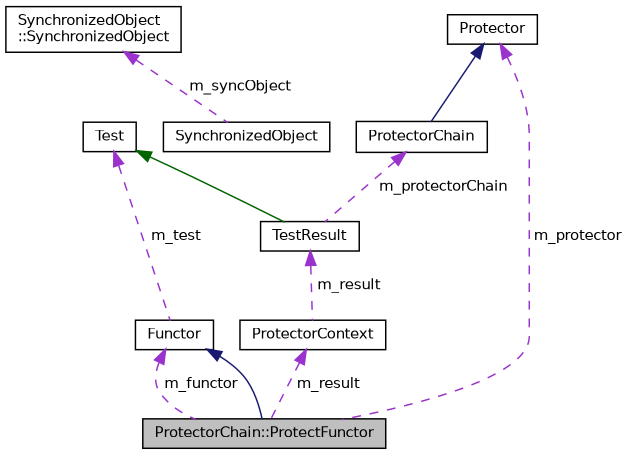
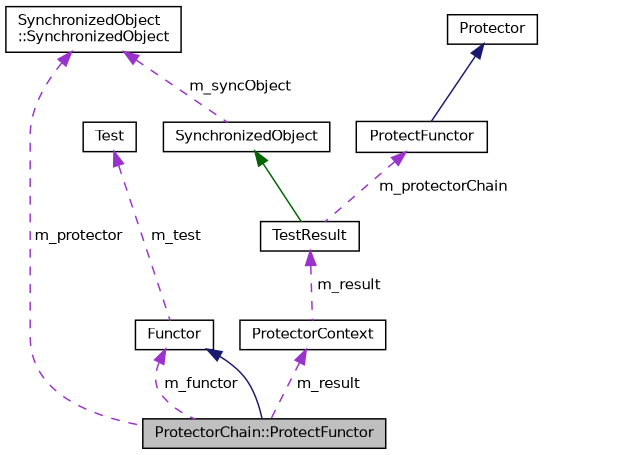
(422, 137) -> (422, 137)
(218, 189) -> (282, 193)
(529, 302) -> (30, 274)
